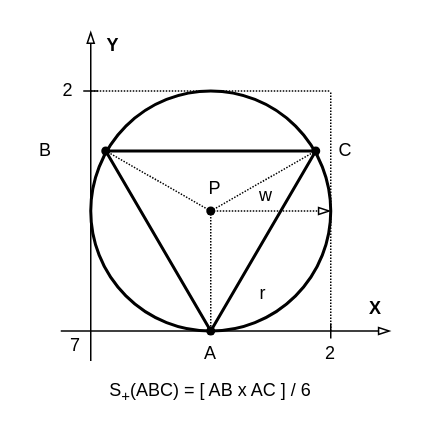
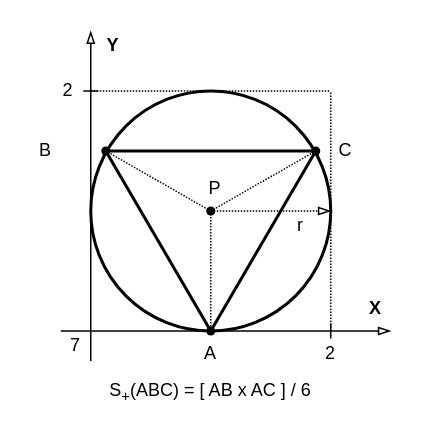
(266, 196) -> none
(262, 293) -> (300, 226)
